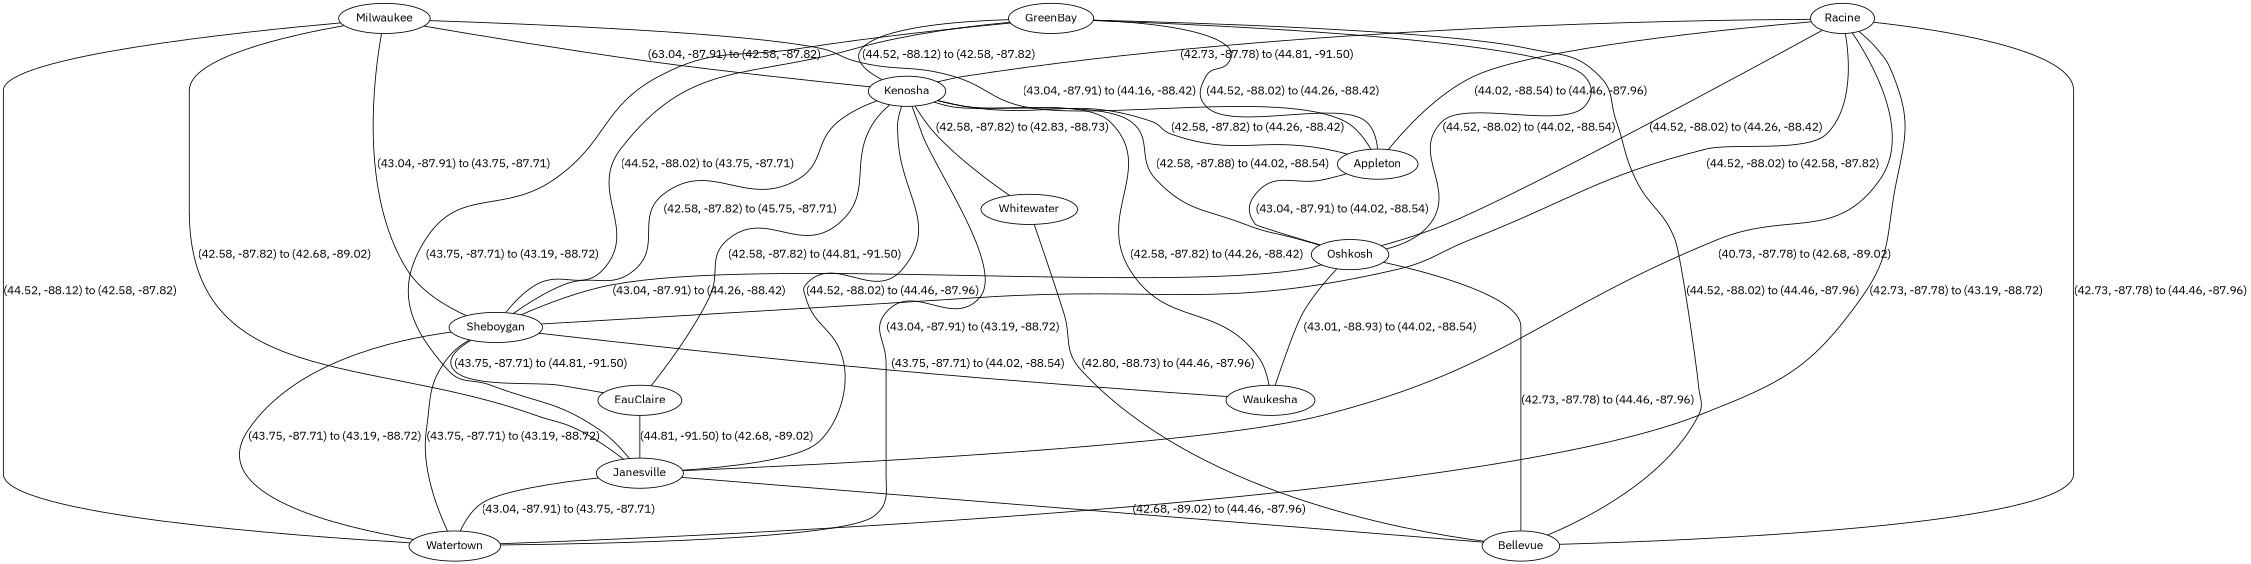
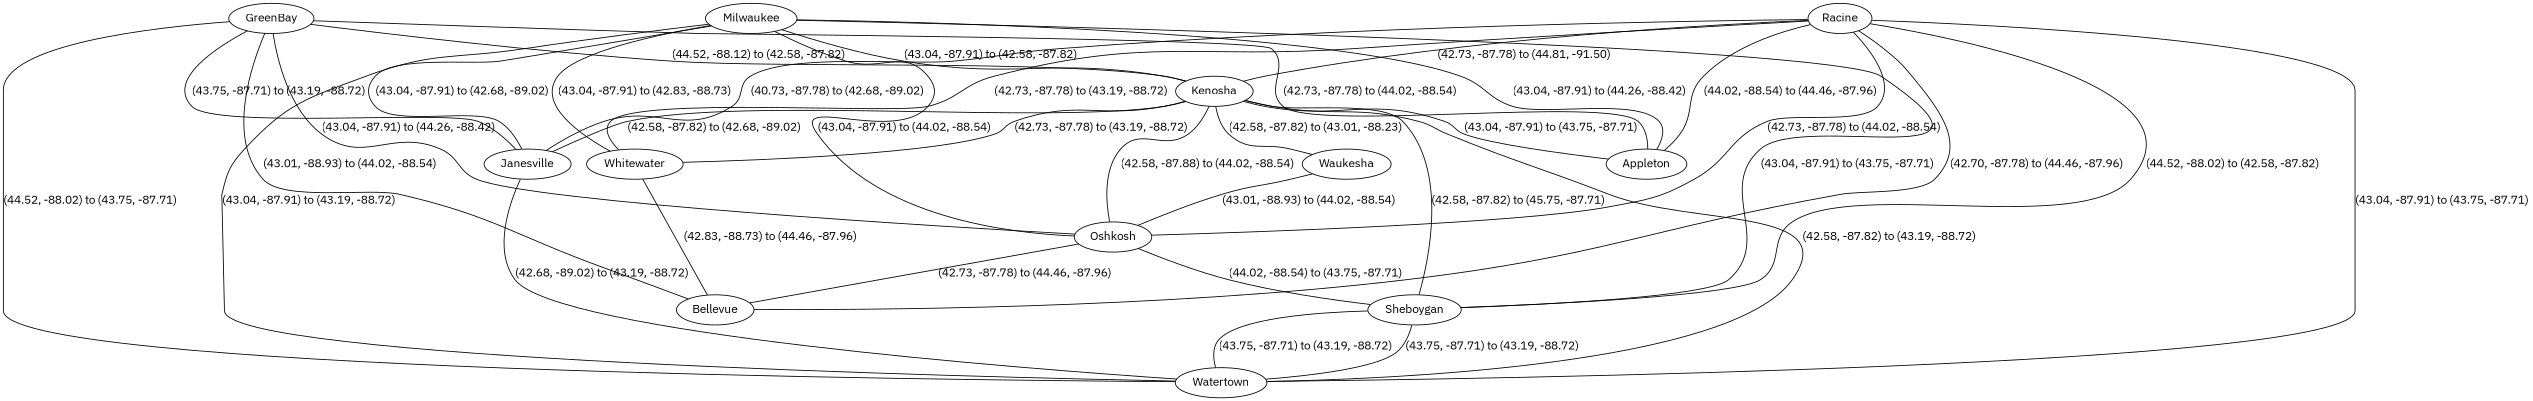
none -> (1188, 52)
(734, 55) -> (991, 55)
none -> (577, 62)
(688, 90) -> (353, 361)
(1110, 91) -> (1600, 91)
(1293, 91) -> (1370, 91)
(1023, 128) -> (1101, 128)
(1258, 128) -> (1551, 128)
(1529, 128) -> (409, 128)
(1736, 128) -> (1854, 128)
(1254, 196) -> (821, 118)
(285, 255) -> (462, 91)
(1217, 255) -> (1316, 128)
(90, 291) -> (309, 201)
(699, 291) -> (1316, 273)
(893, 291) -> (714, 128)
(1773, 291) -> (350, 164)
(1956, 291) -> (2442, 201)
(2161, 291) -> (2037, 164)
(973, 327) -> (1889, 237)
(1168, 364) -> (770, 237)
(866, 368) -> none
(640, 400) -> none
(1043, 507) -> none
(569, 510) -> (602, 273)
